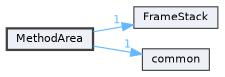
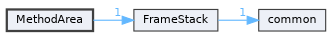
(112, 49) -> (233, 20)
